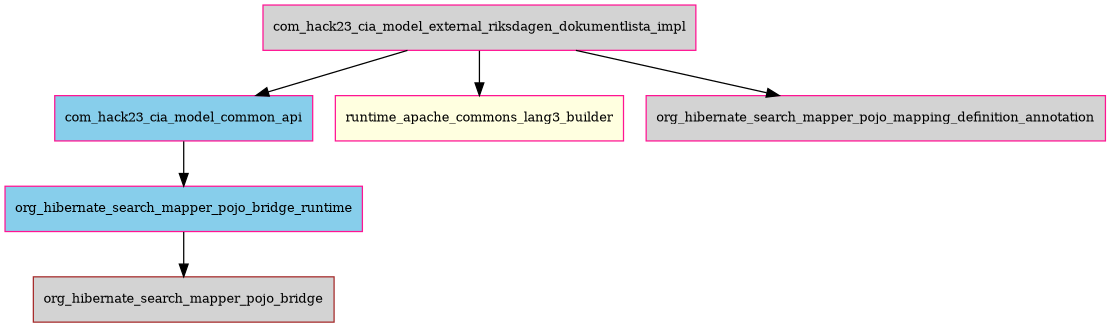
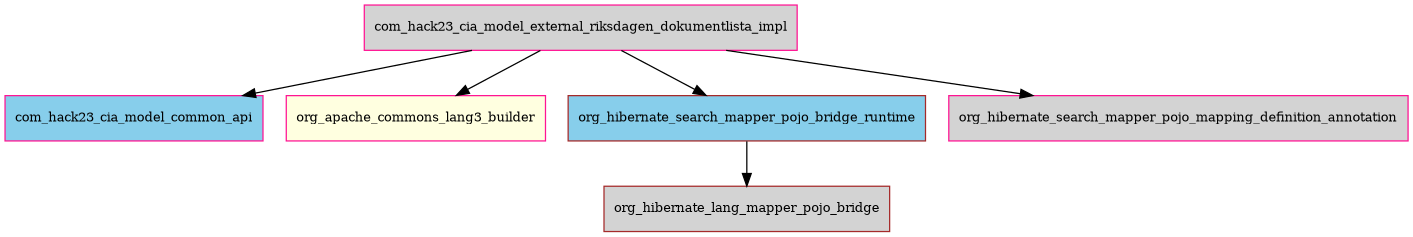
(479, 118) -> (416, 118)
(184, 157) -> (658, 70)
(184, 209) -> (747, 118)
(184, 299) -> (747, 209)
